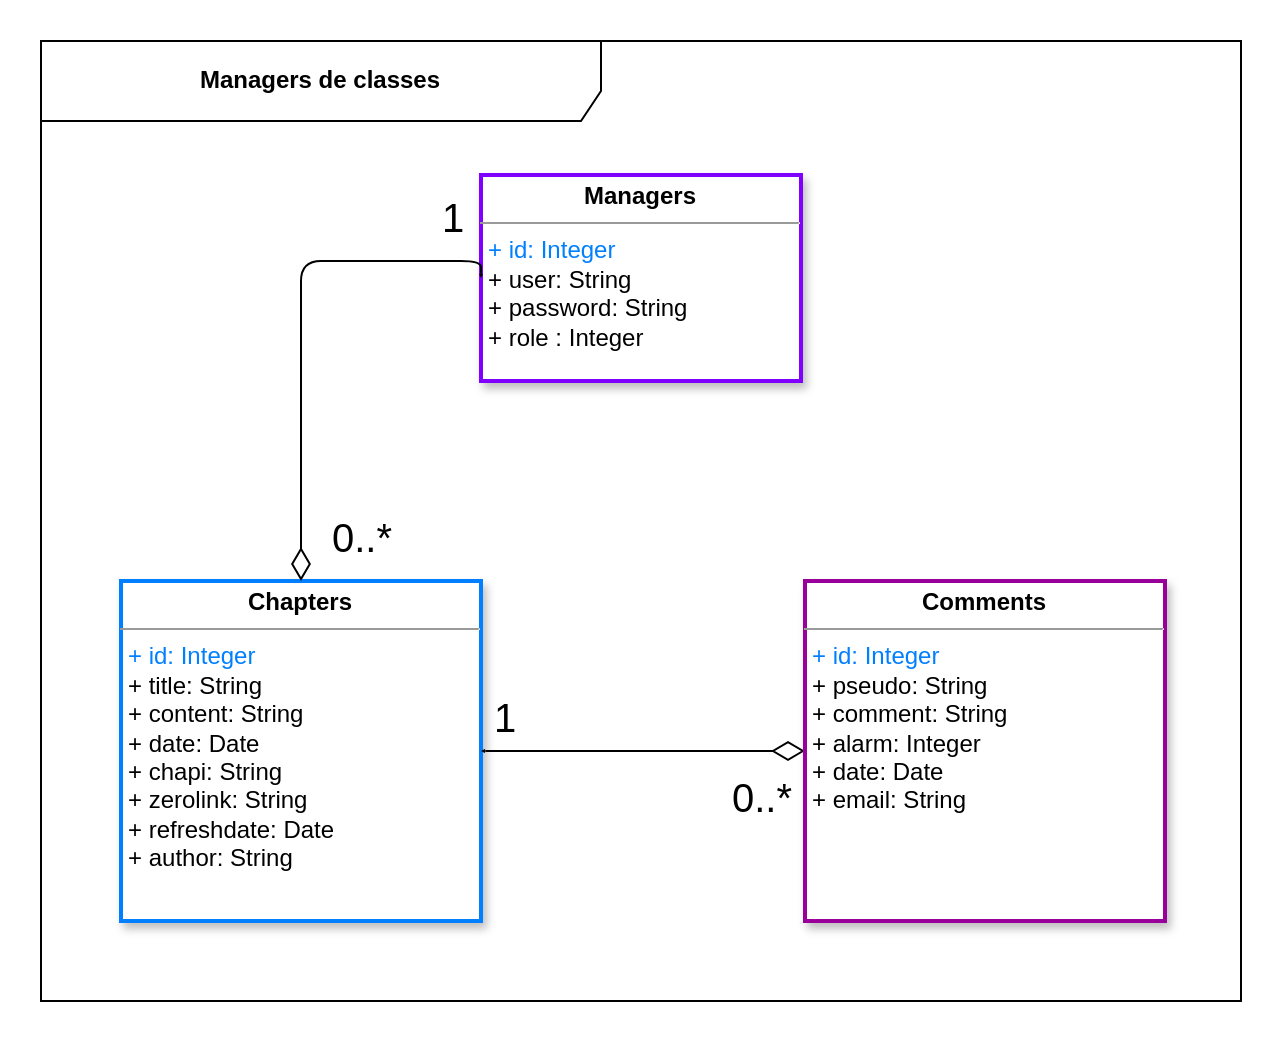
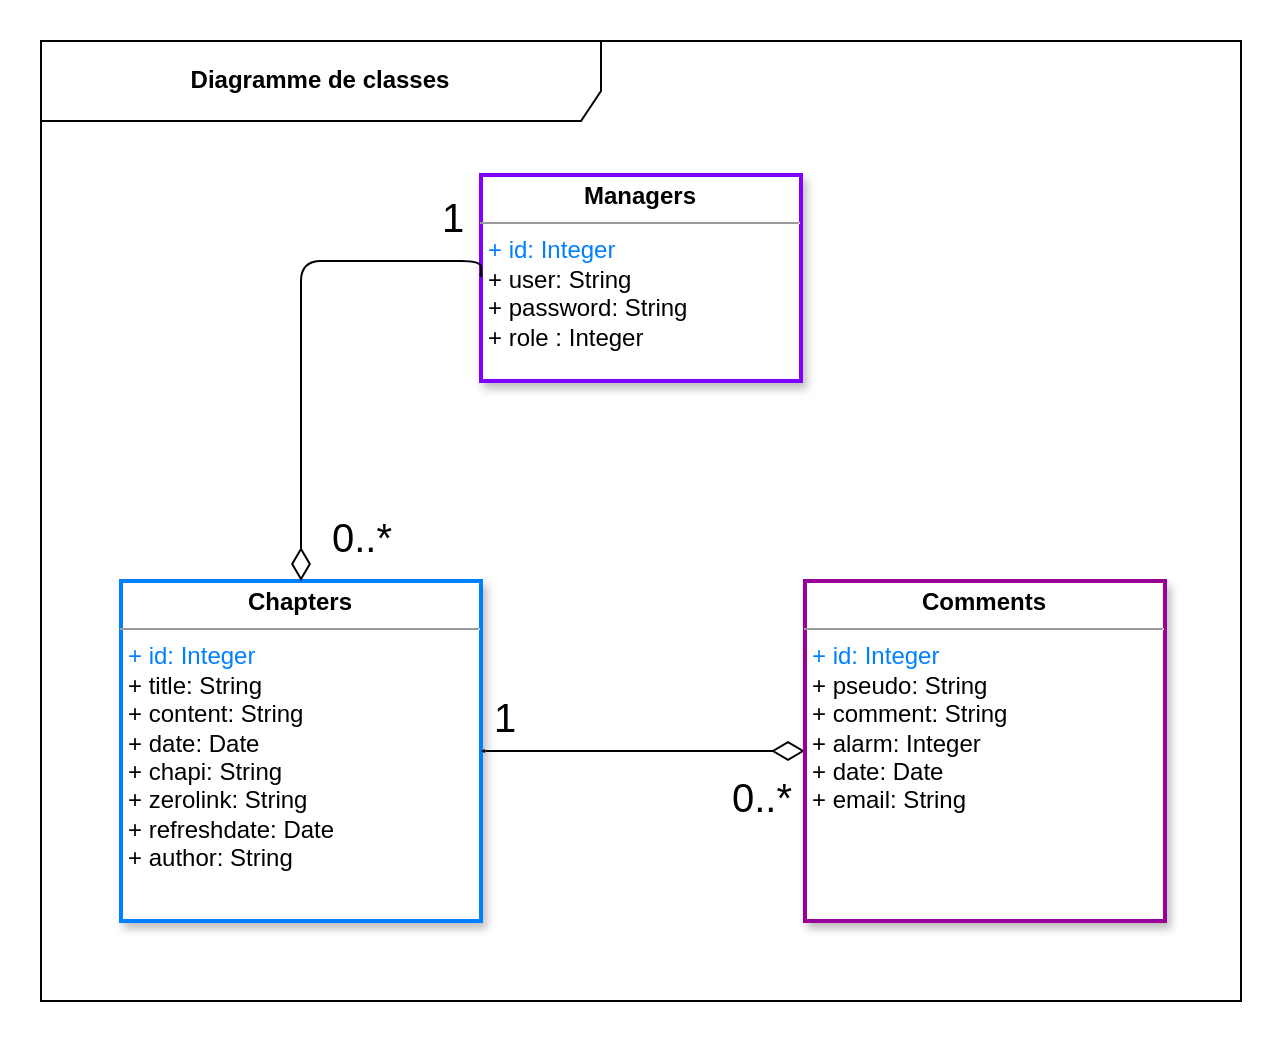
(321, 81) -> (321, 81)
